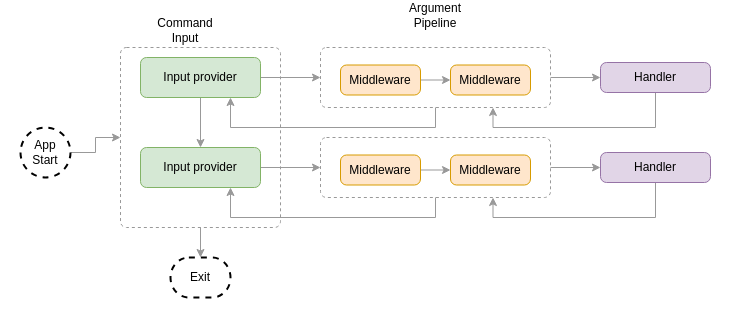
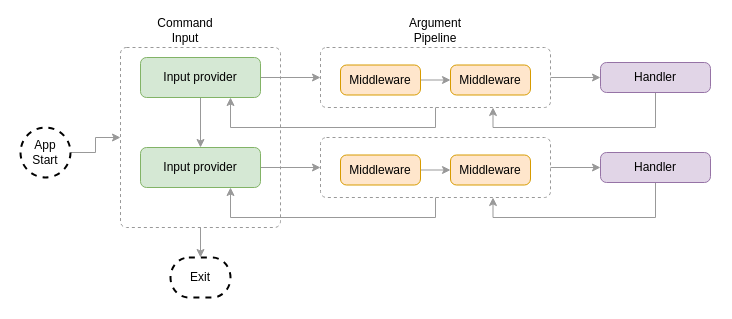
(436, 16) -> (436, 31)
